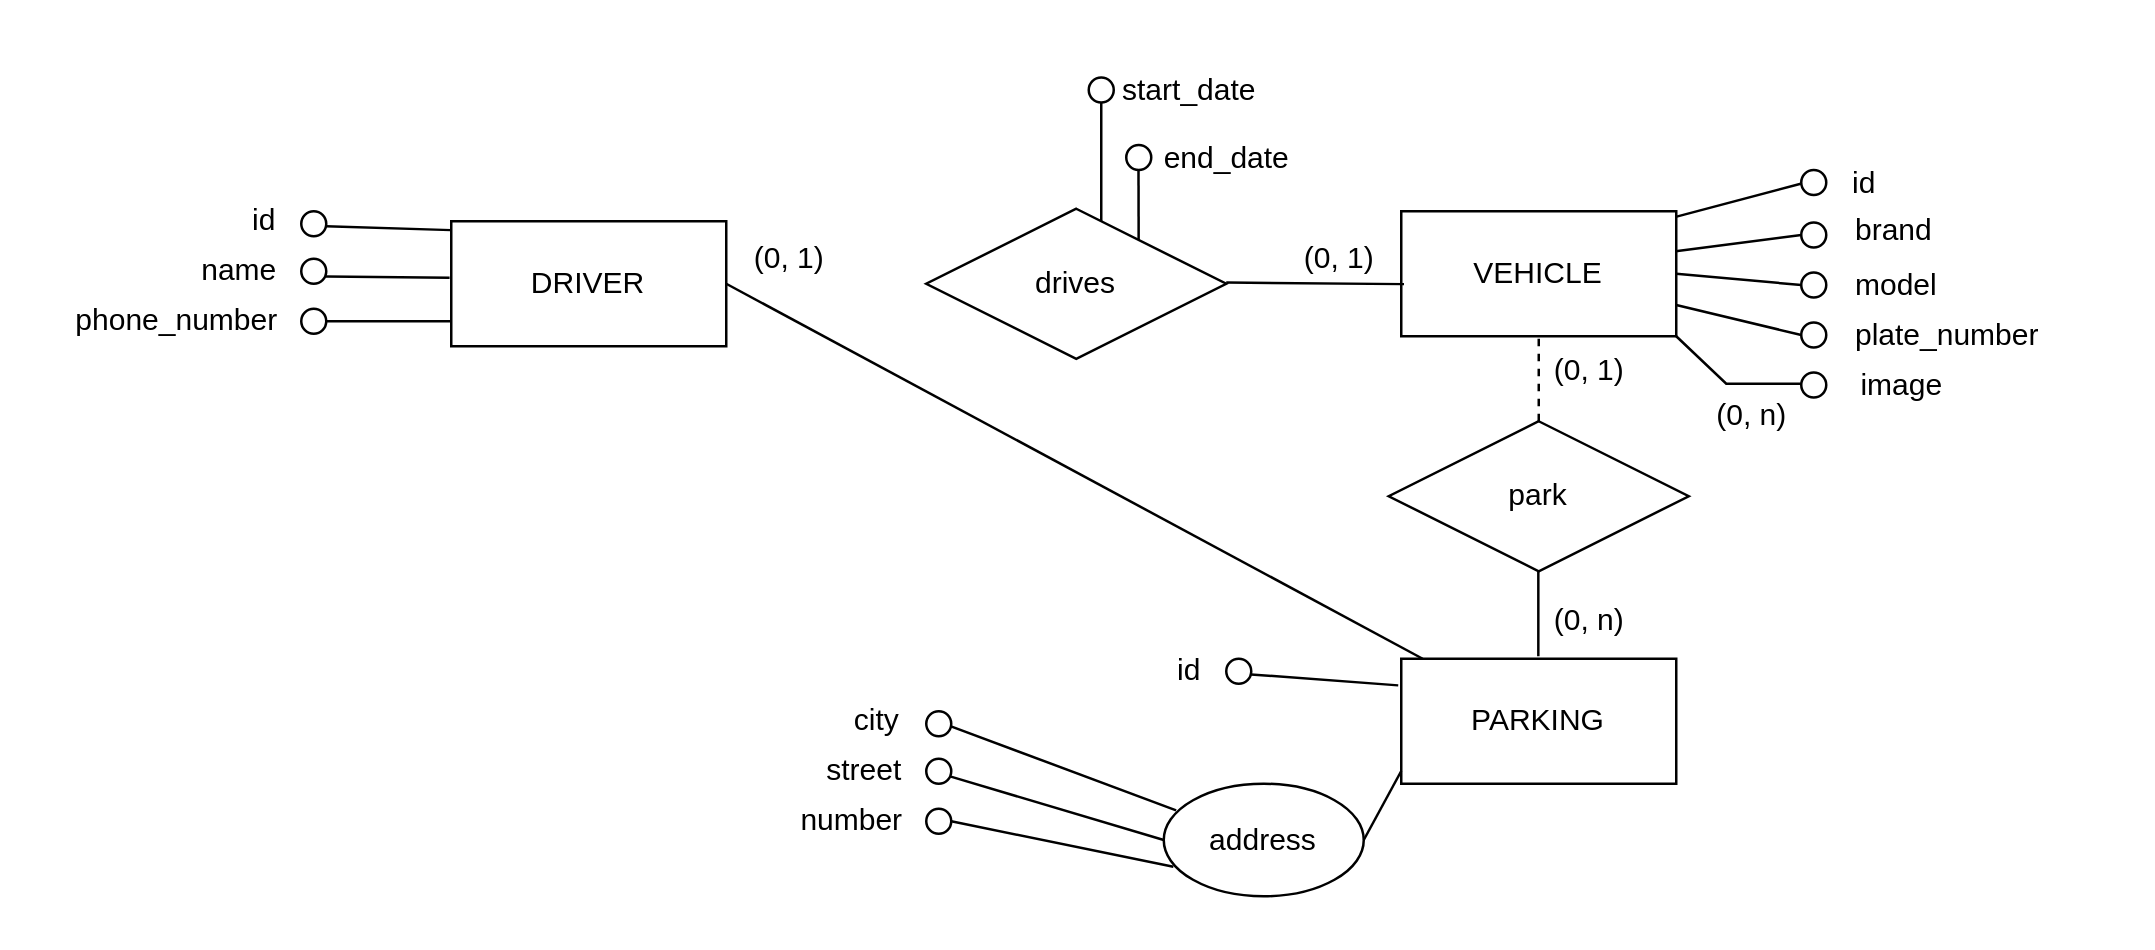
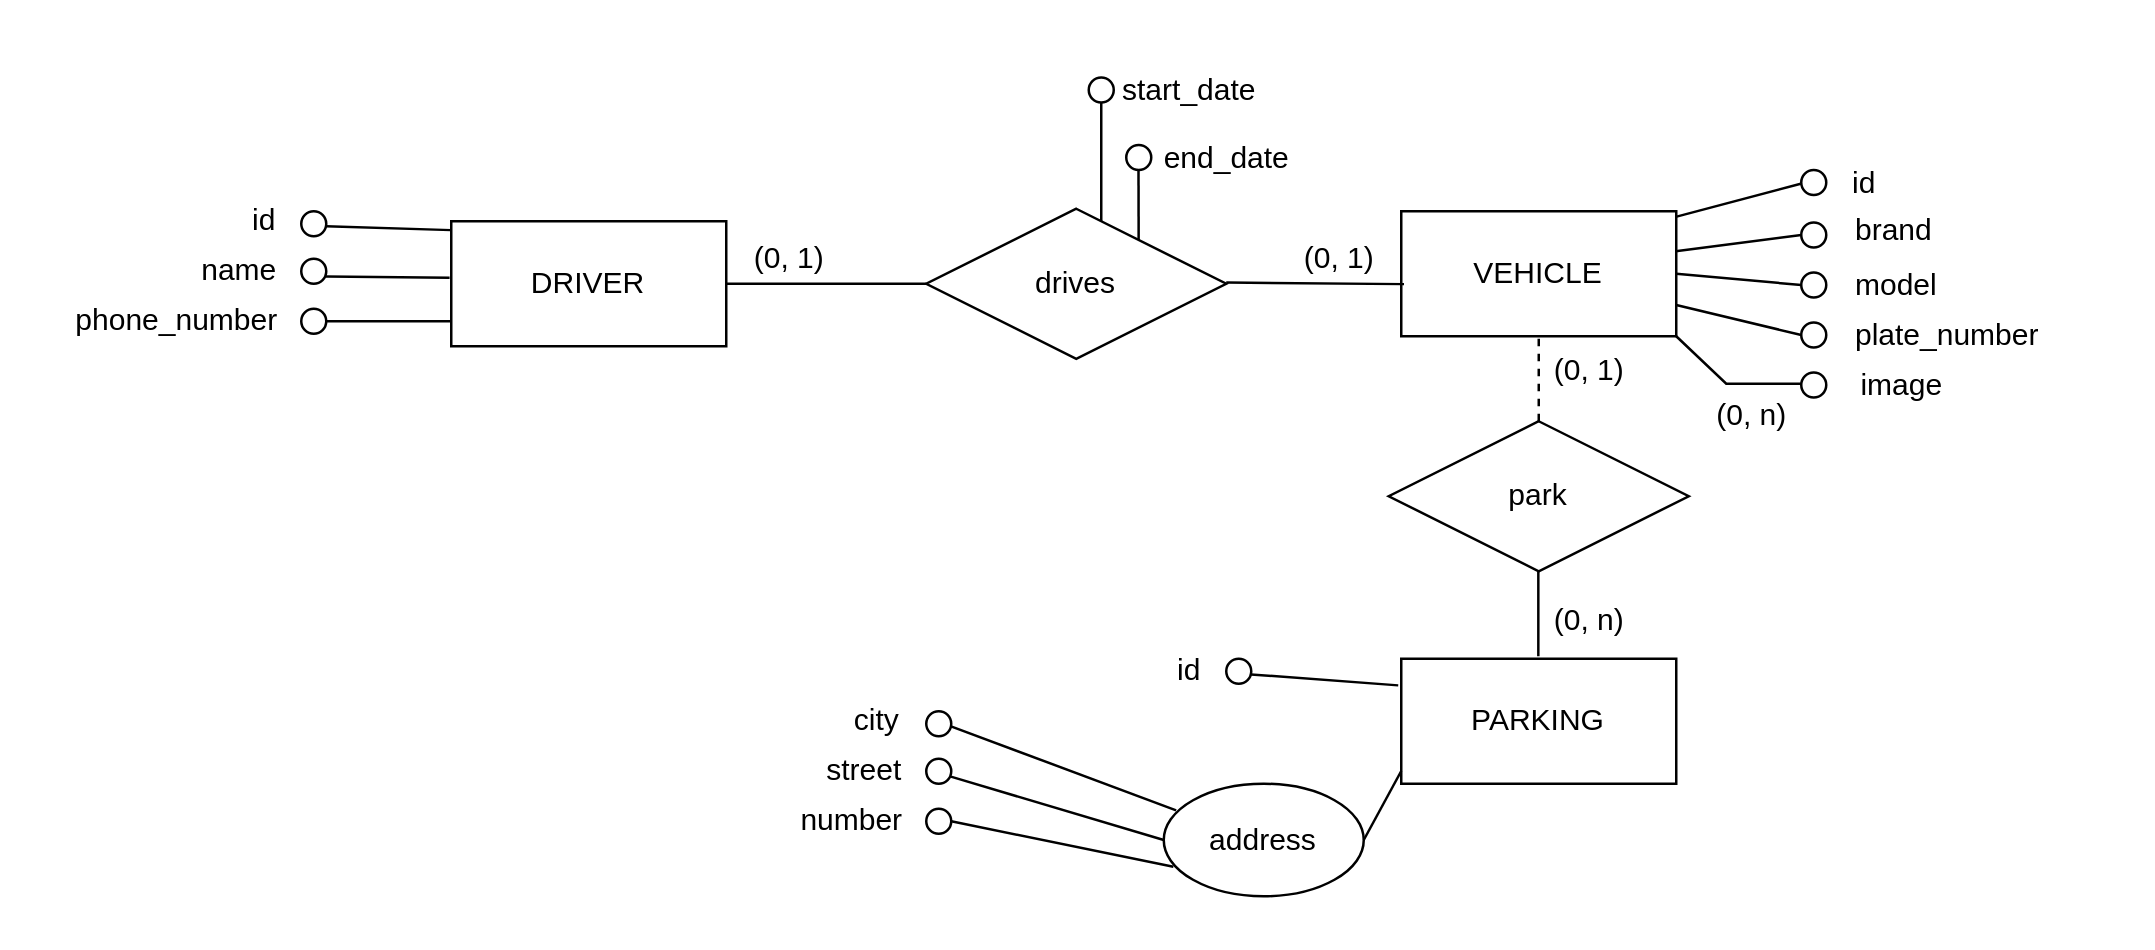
(1074, 471) -> (825, 284)
